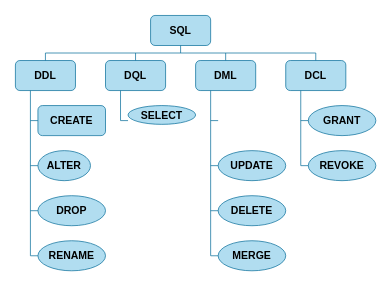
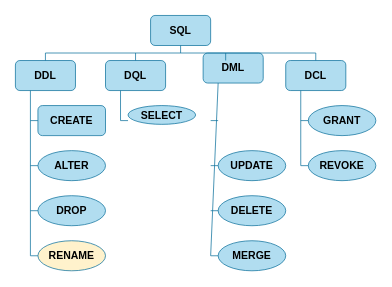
(225, 75) -> (233, 68)
(64, 165) -> (72, 165)
(72, 255) -> (72, 255)
